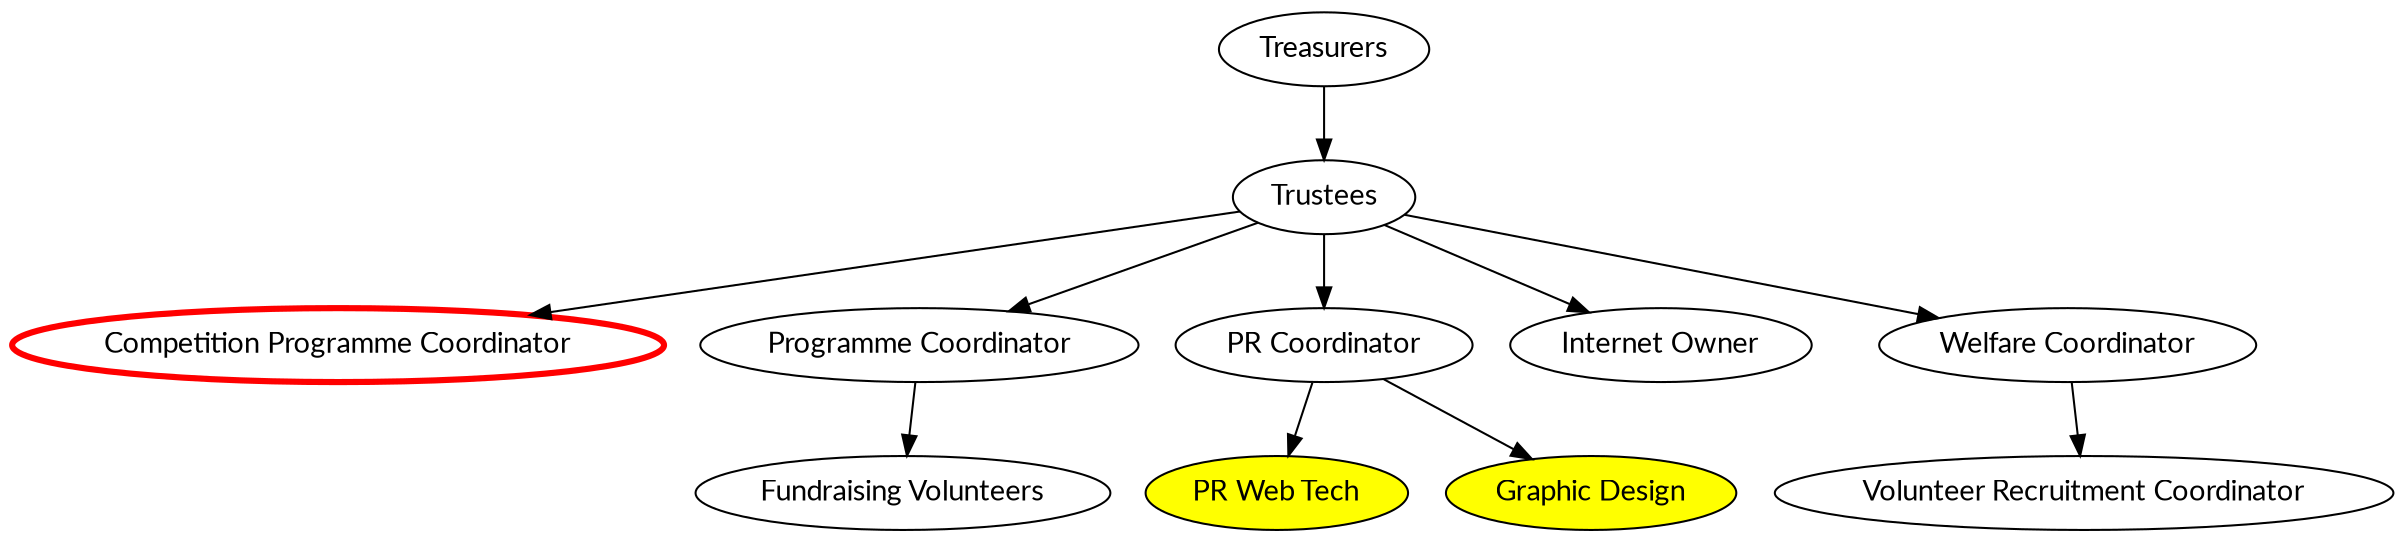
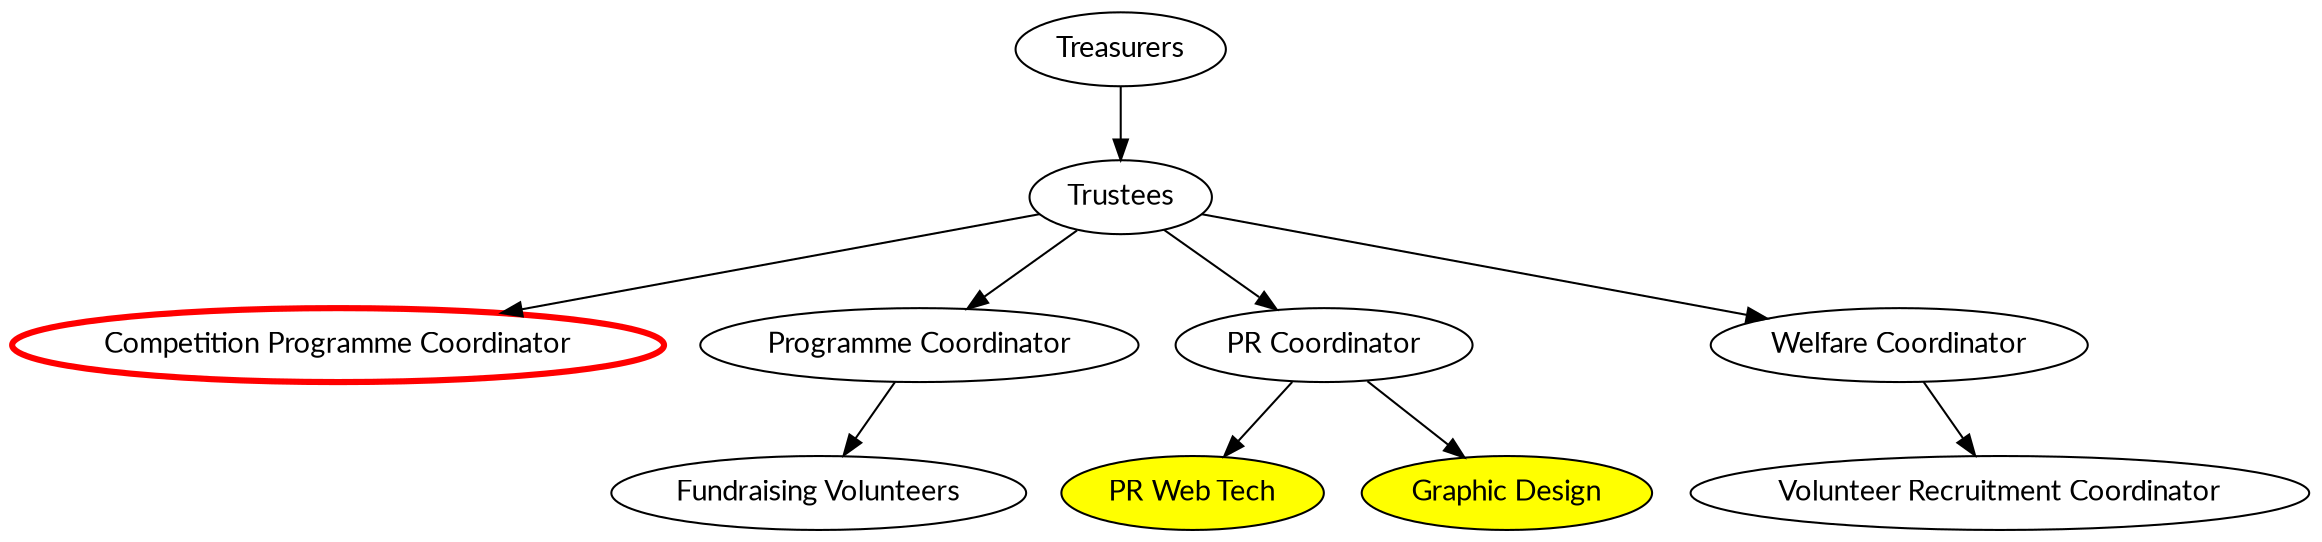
(1661, 345) -> none
